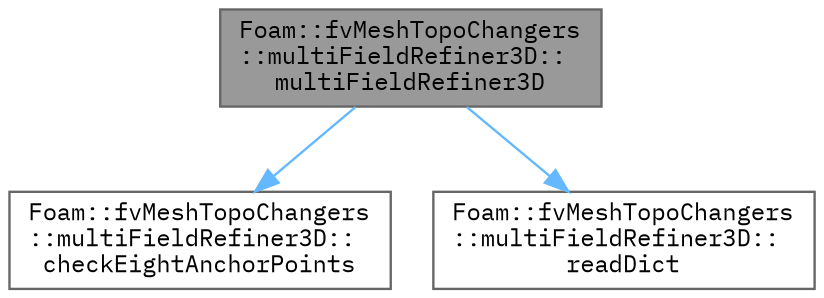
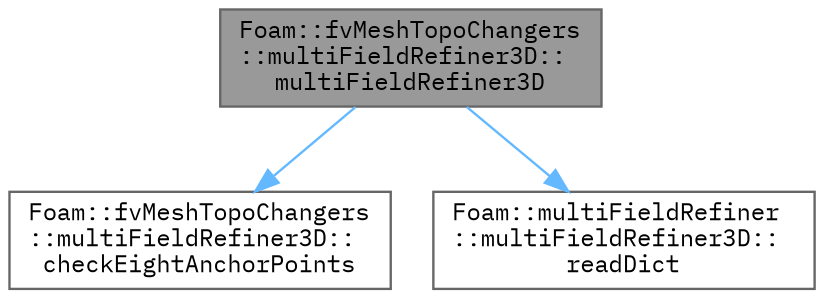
(624, 240) -> (624, 240)
